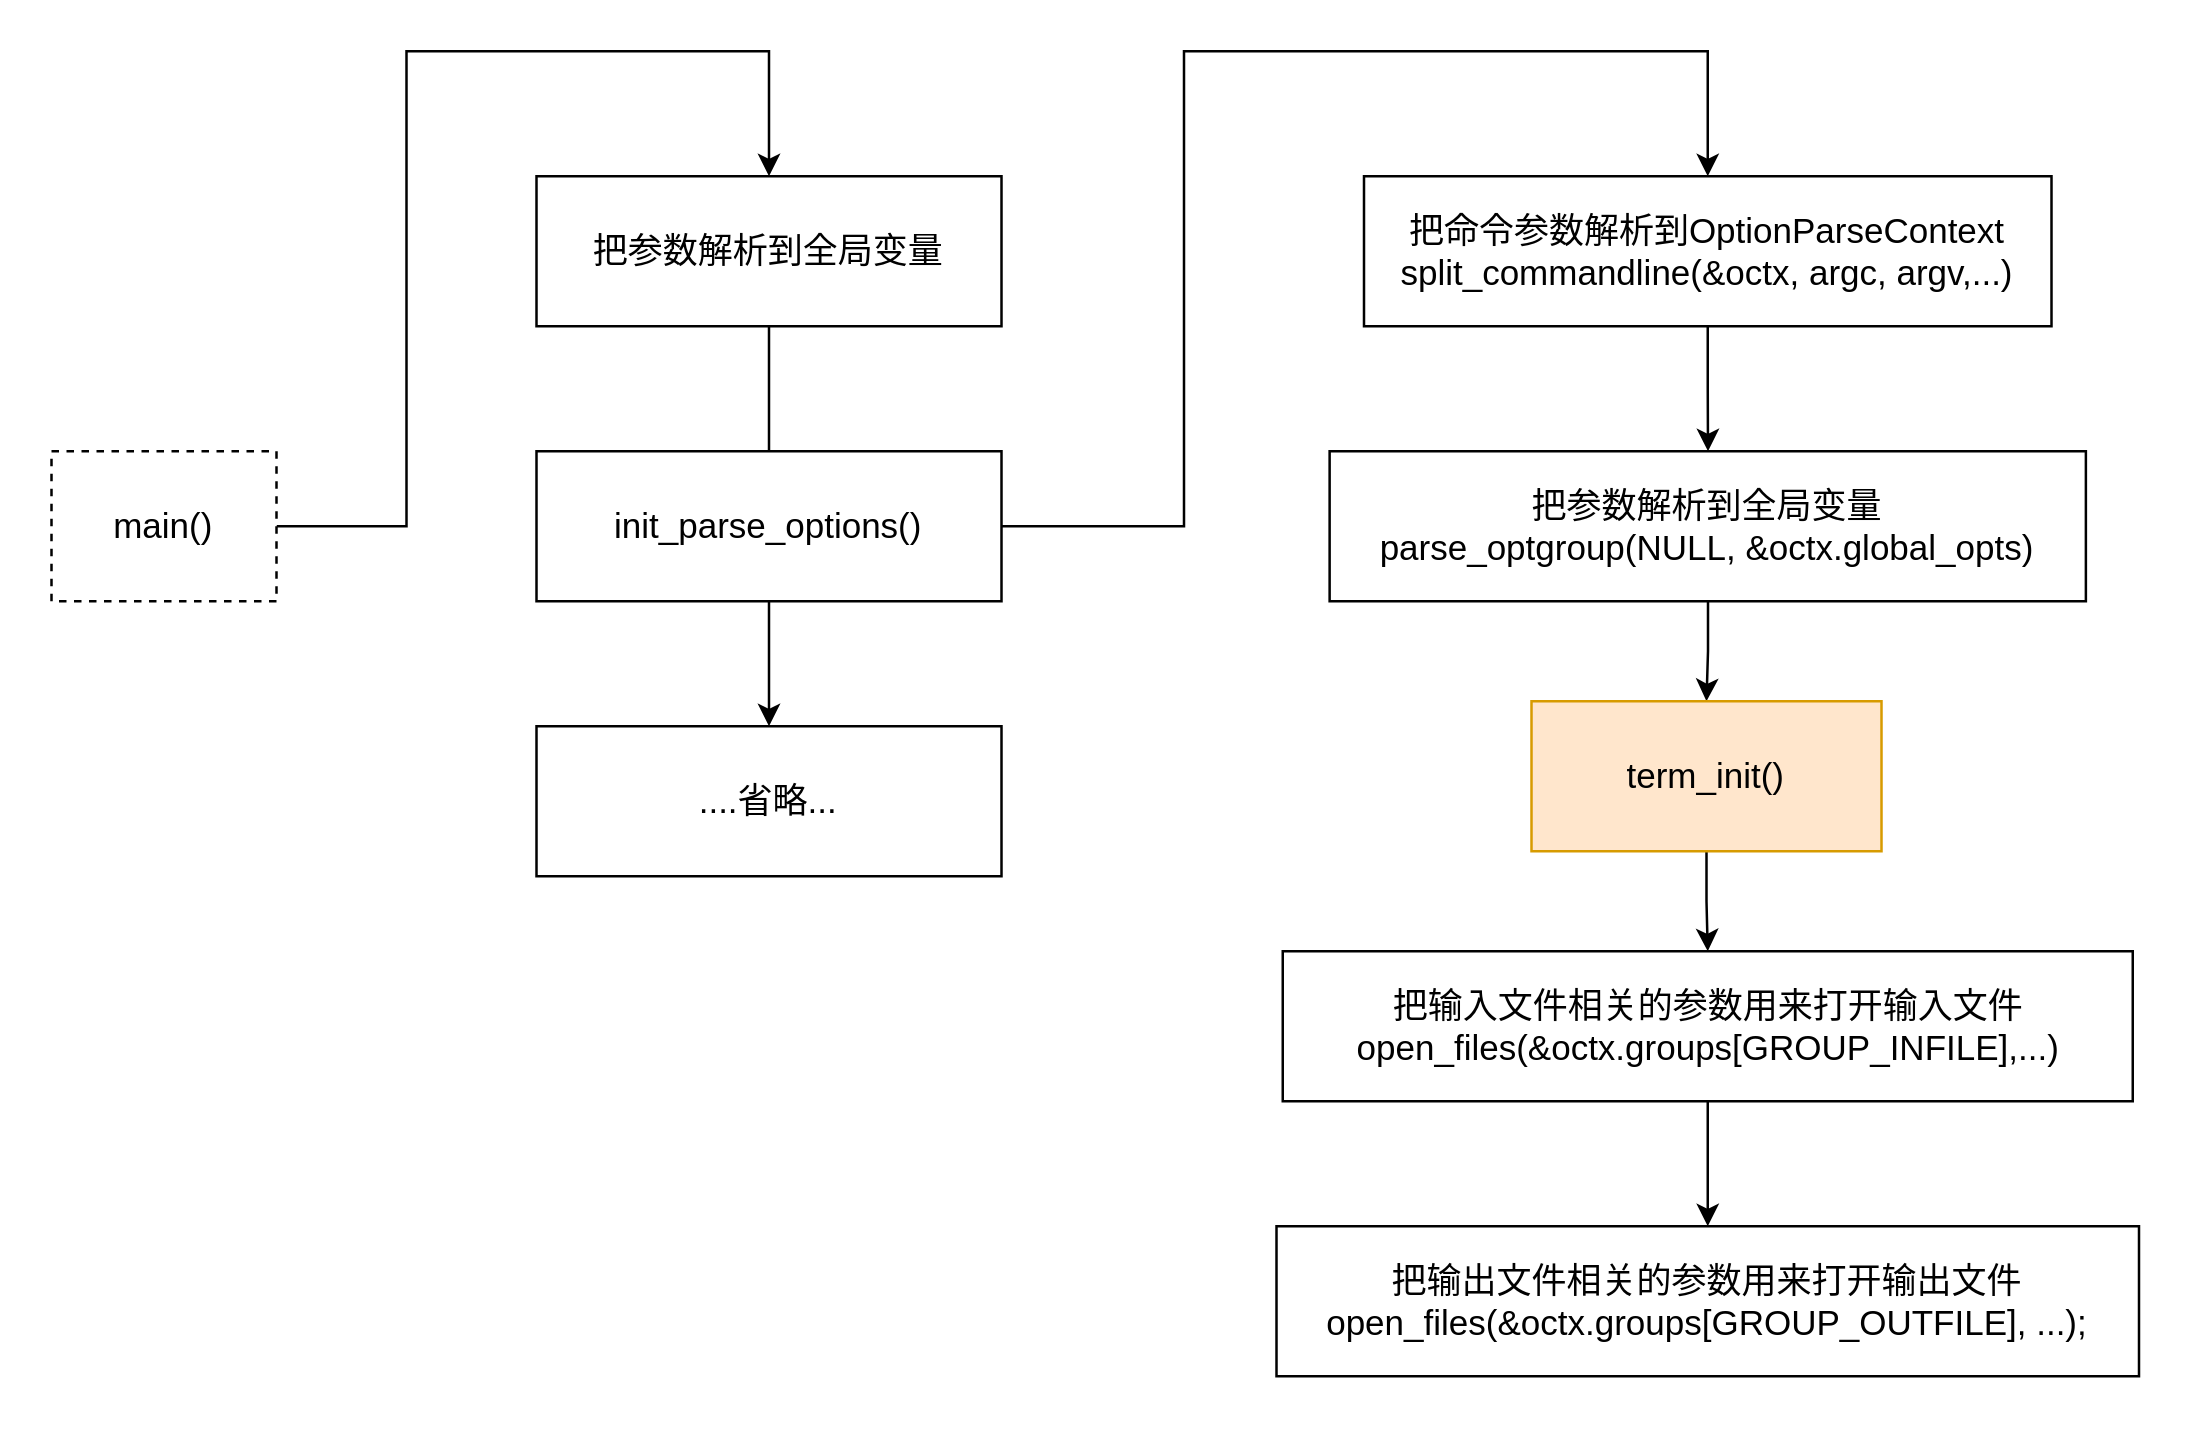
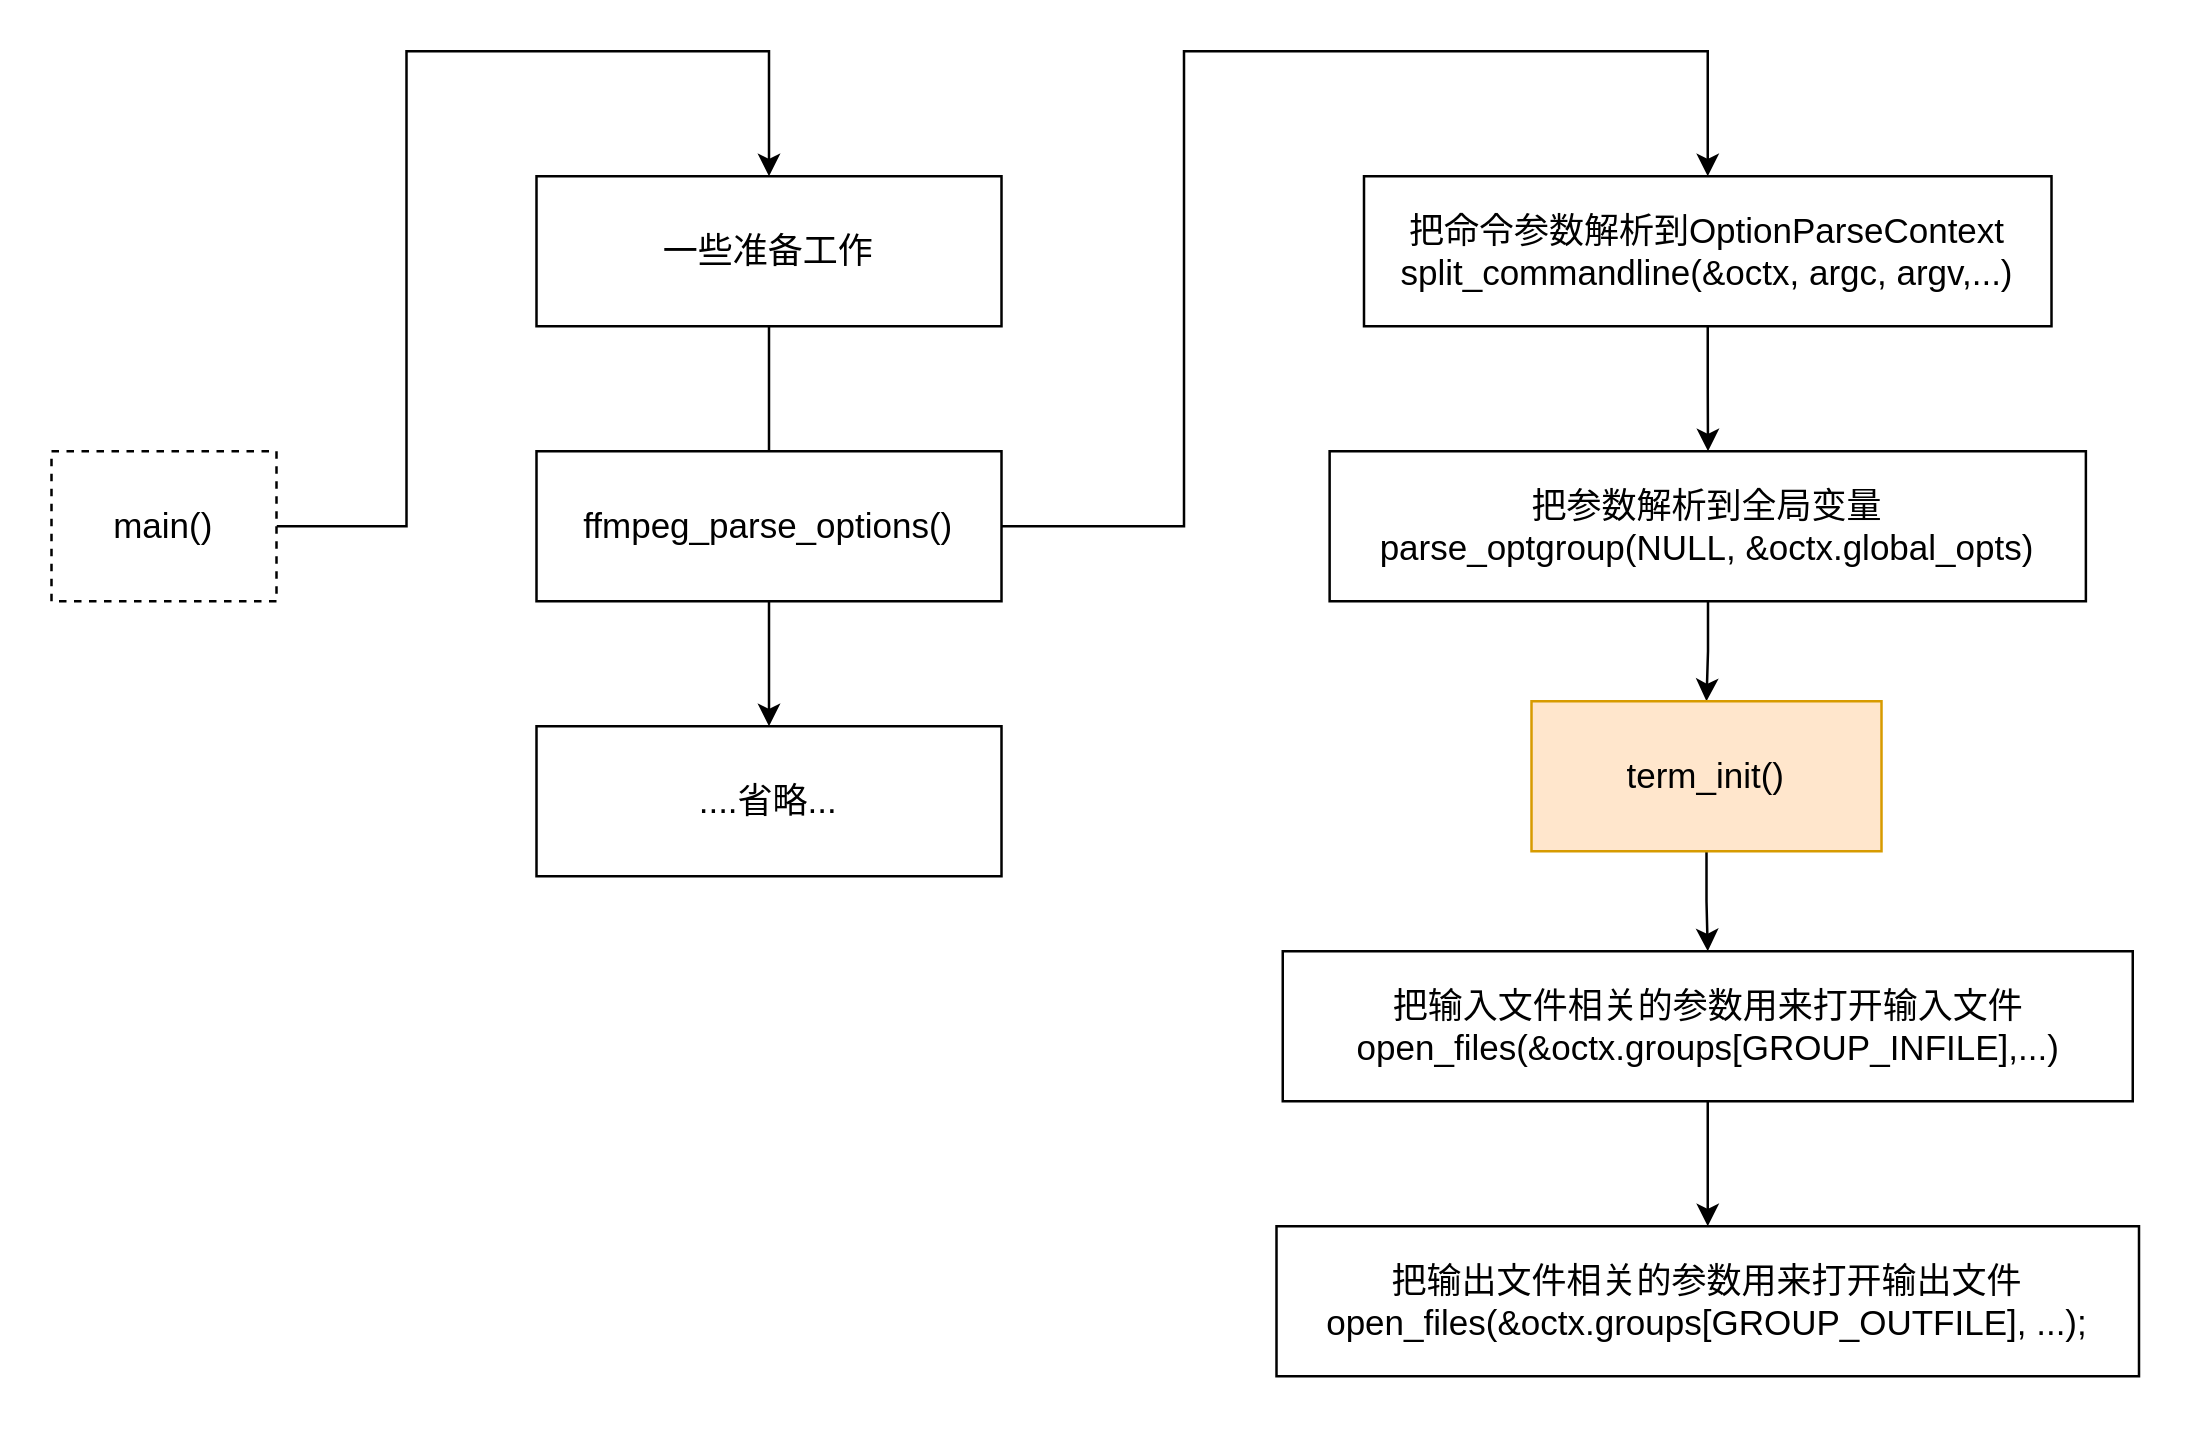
(769, 251) -> (769, 251)
(769, 526) -> (769, 526)
